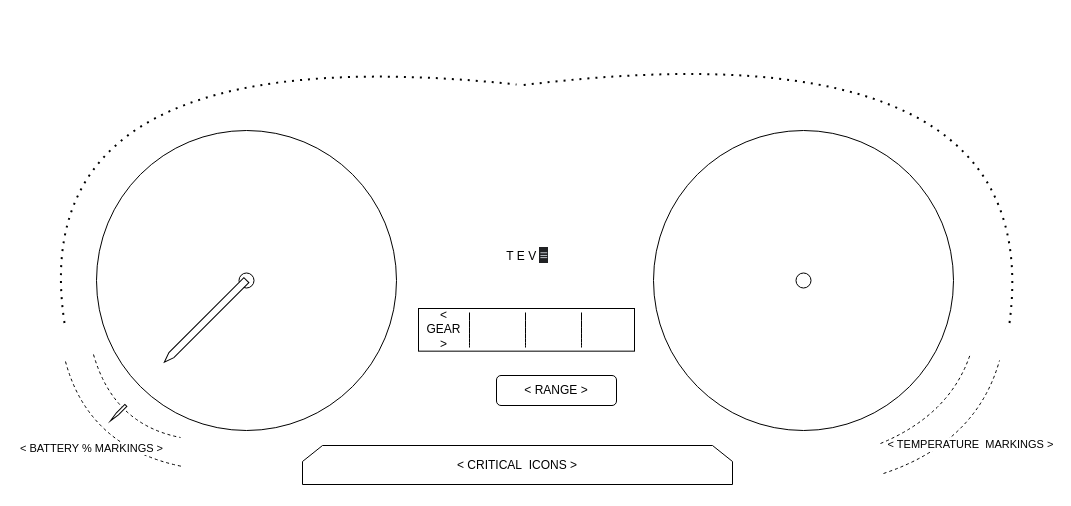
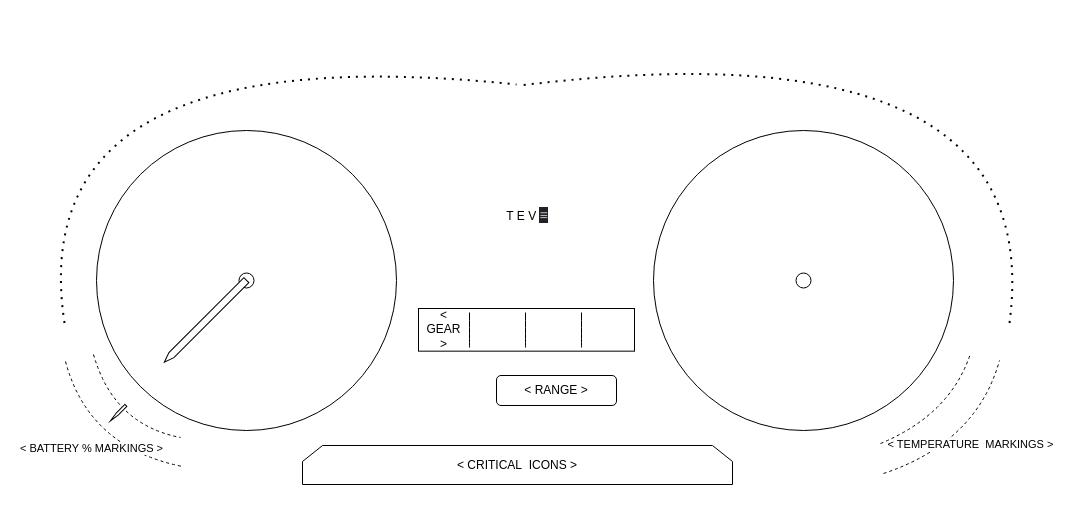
(528, 255) -> (528, 215)
